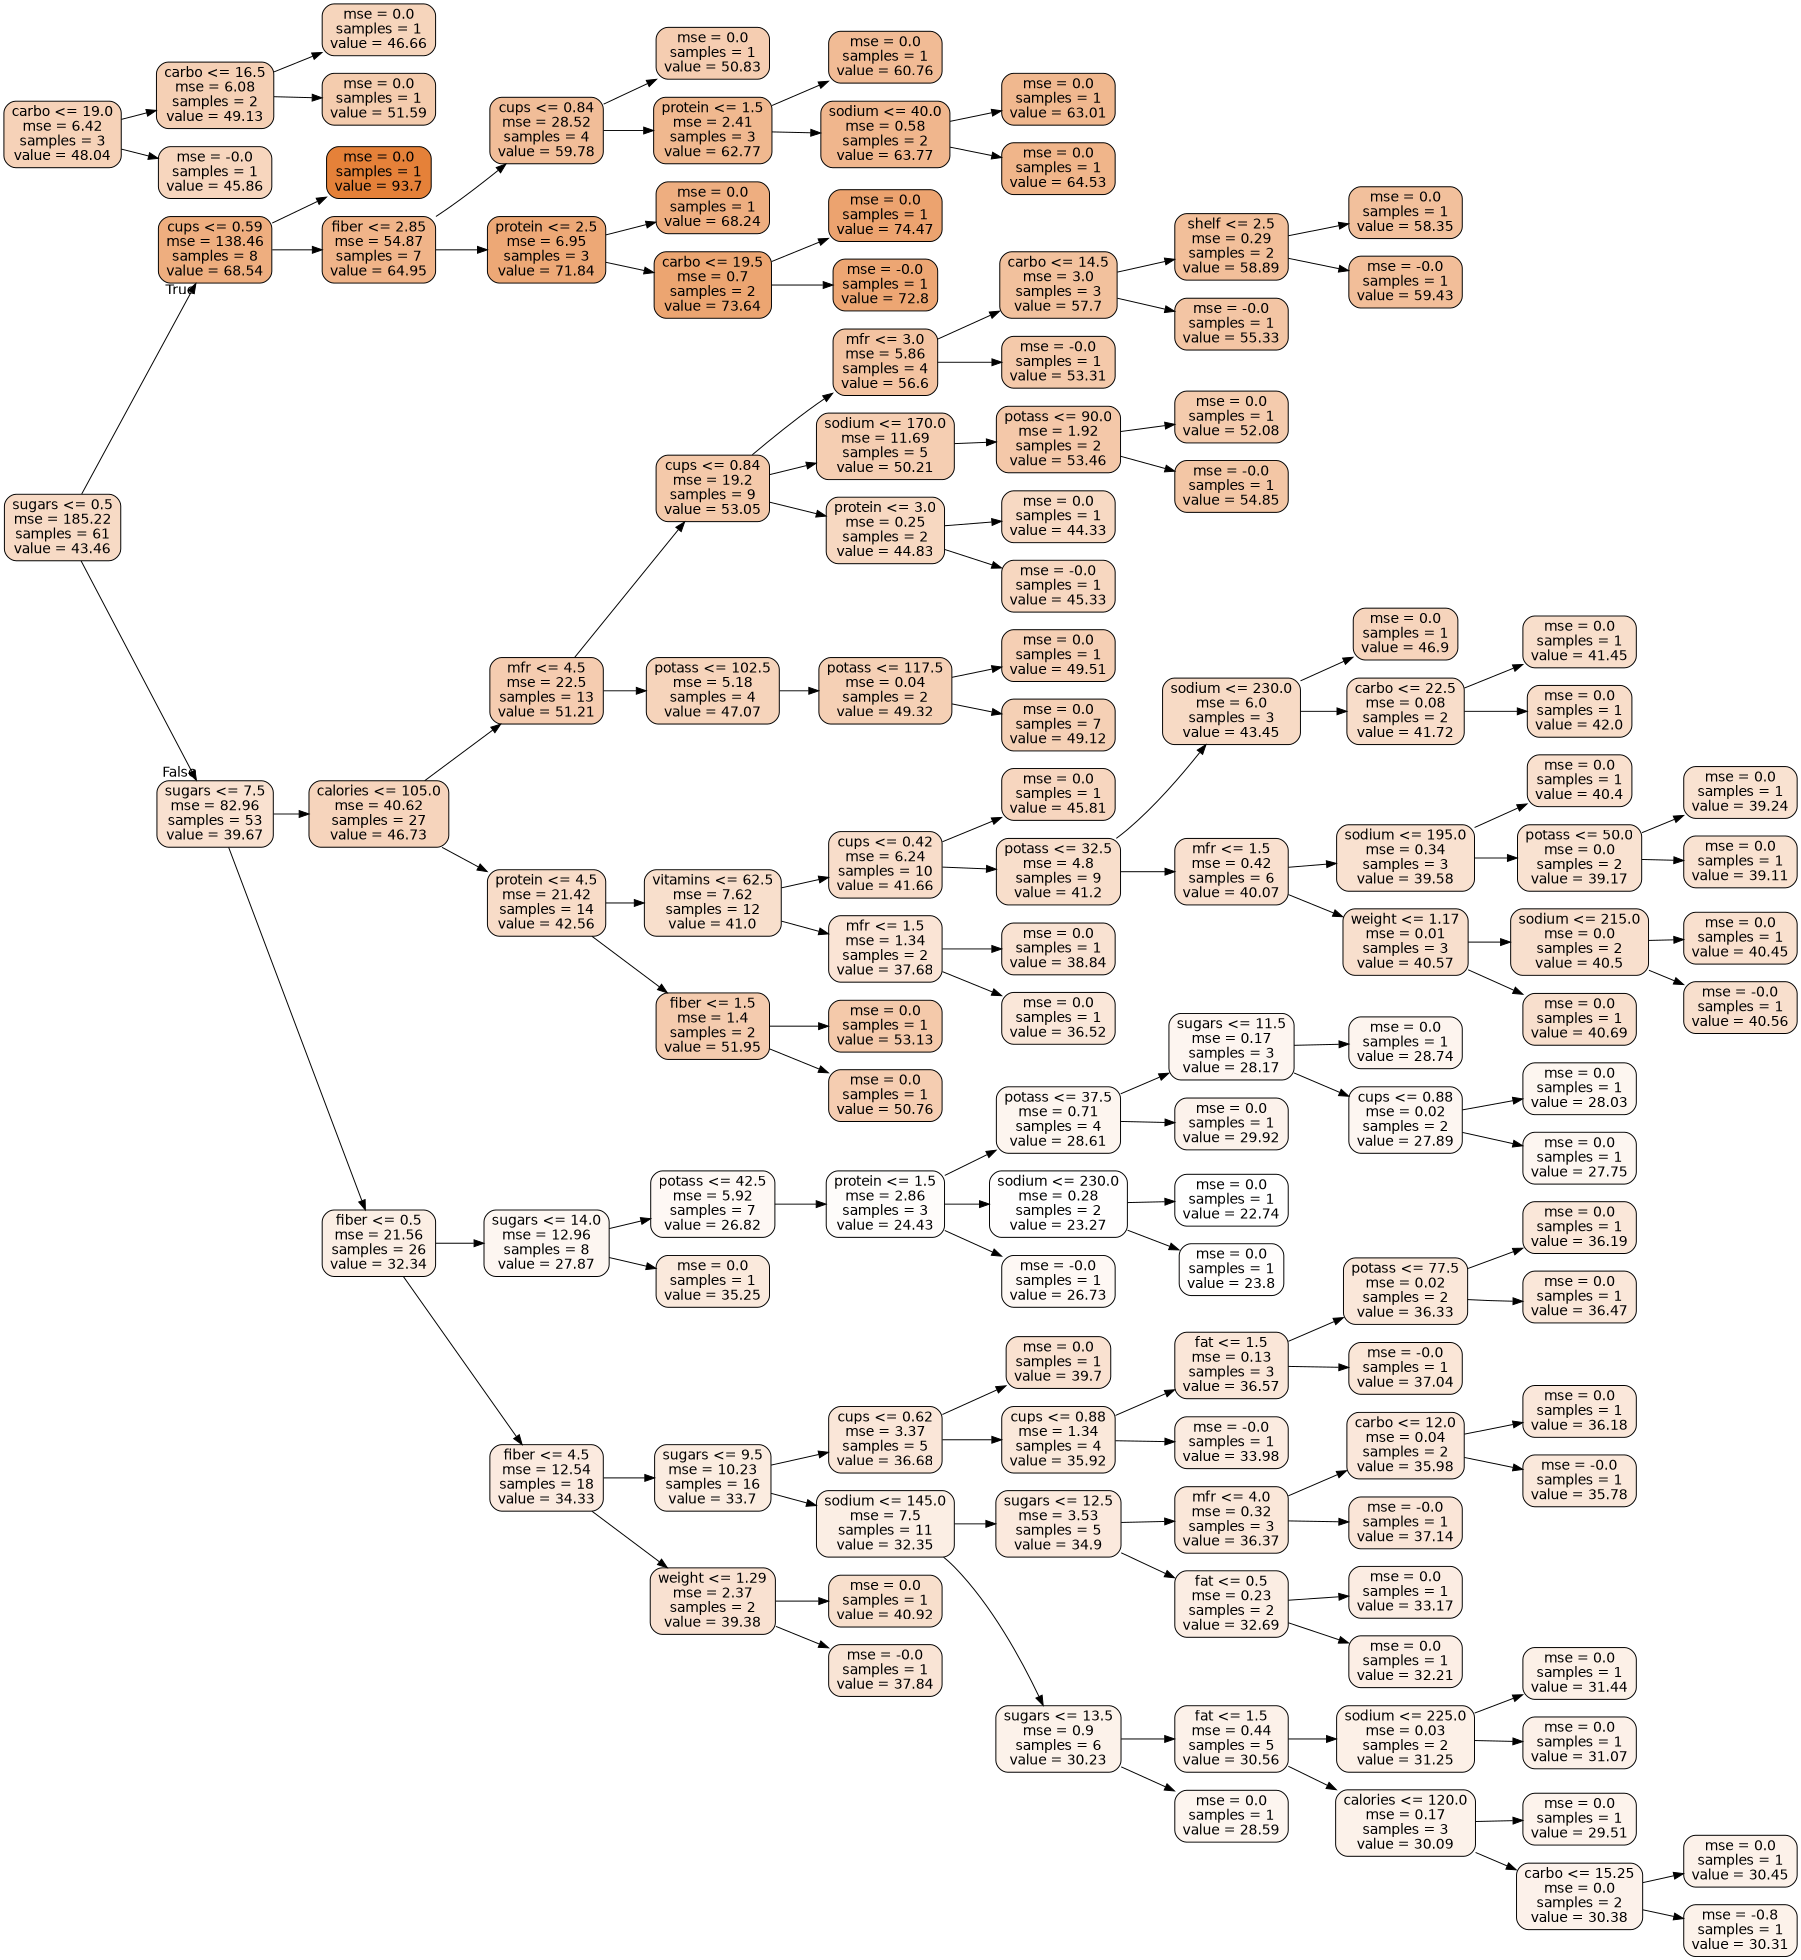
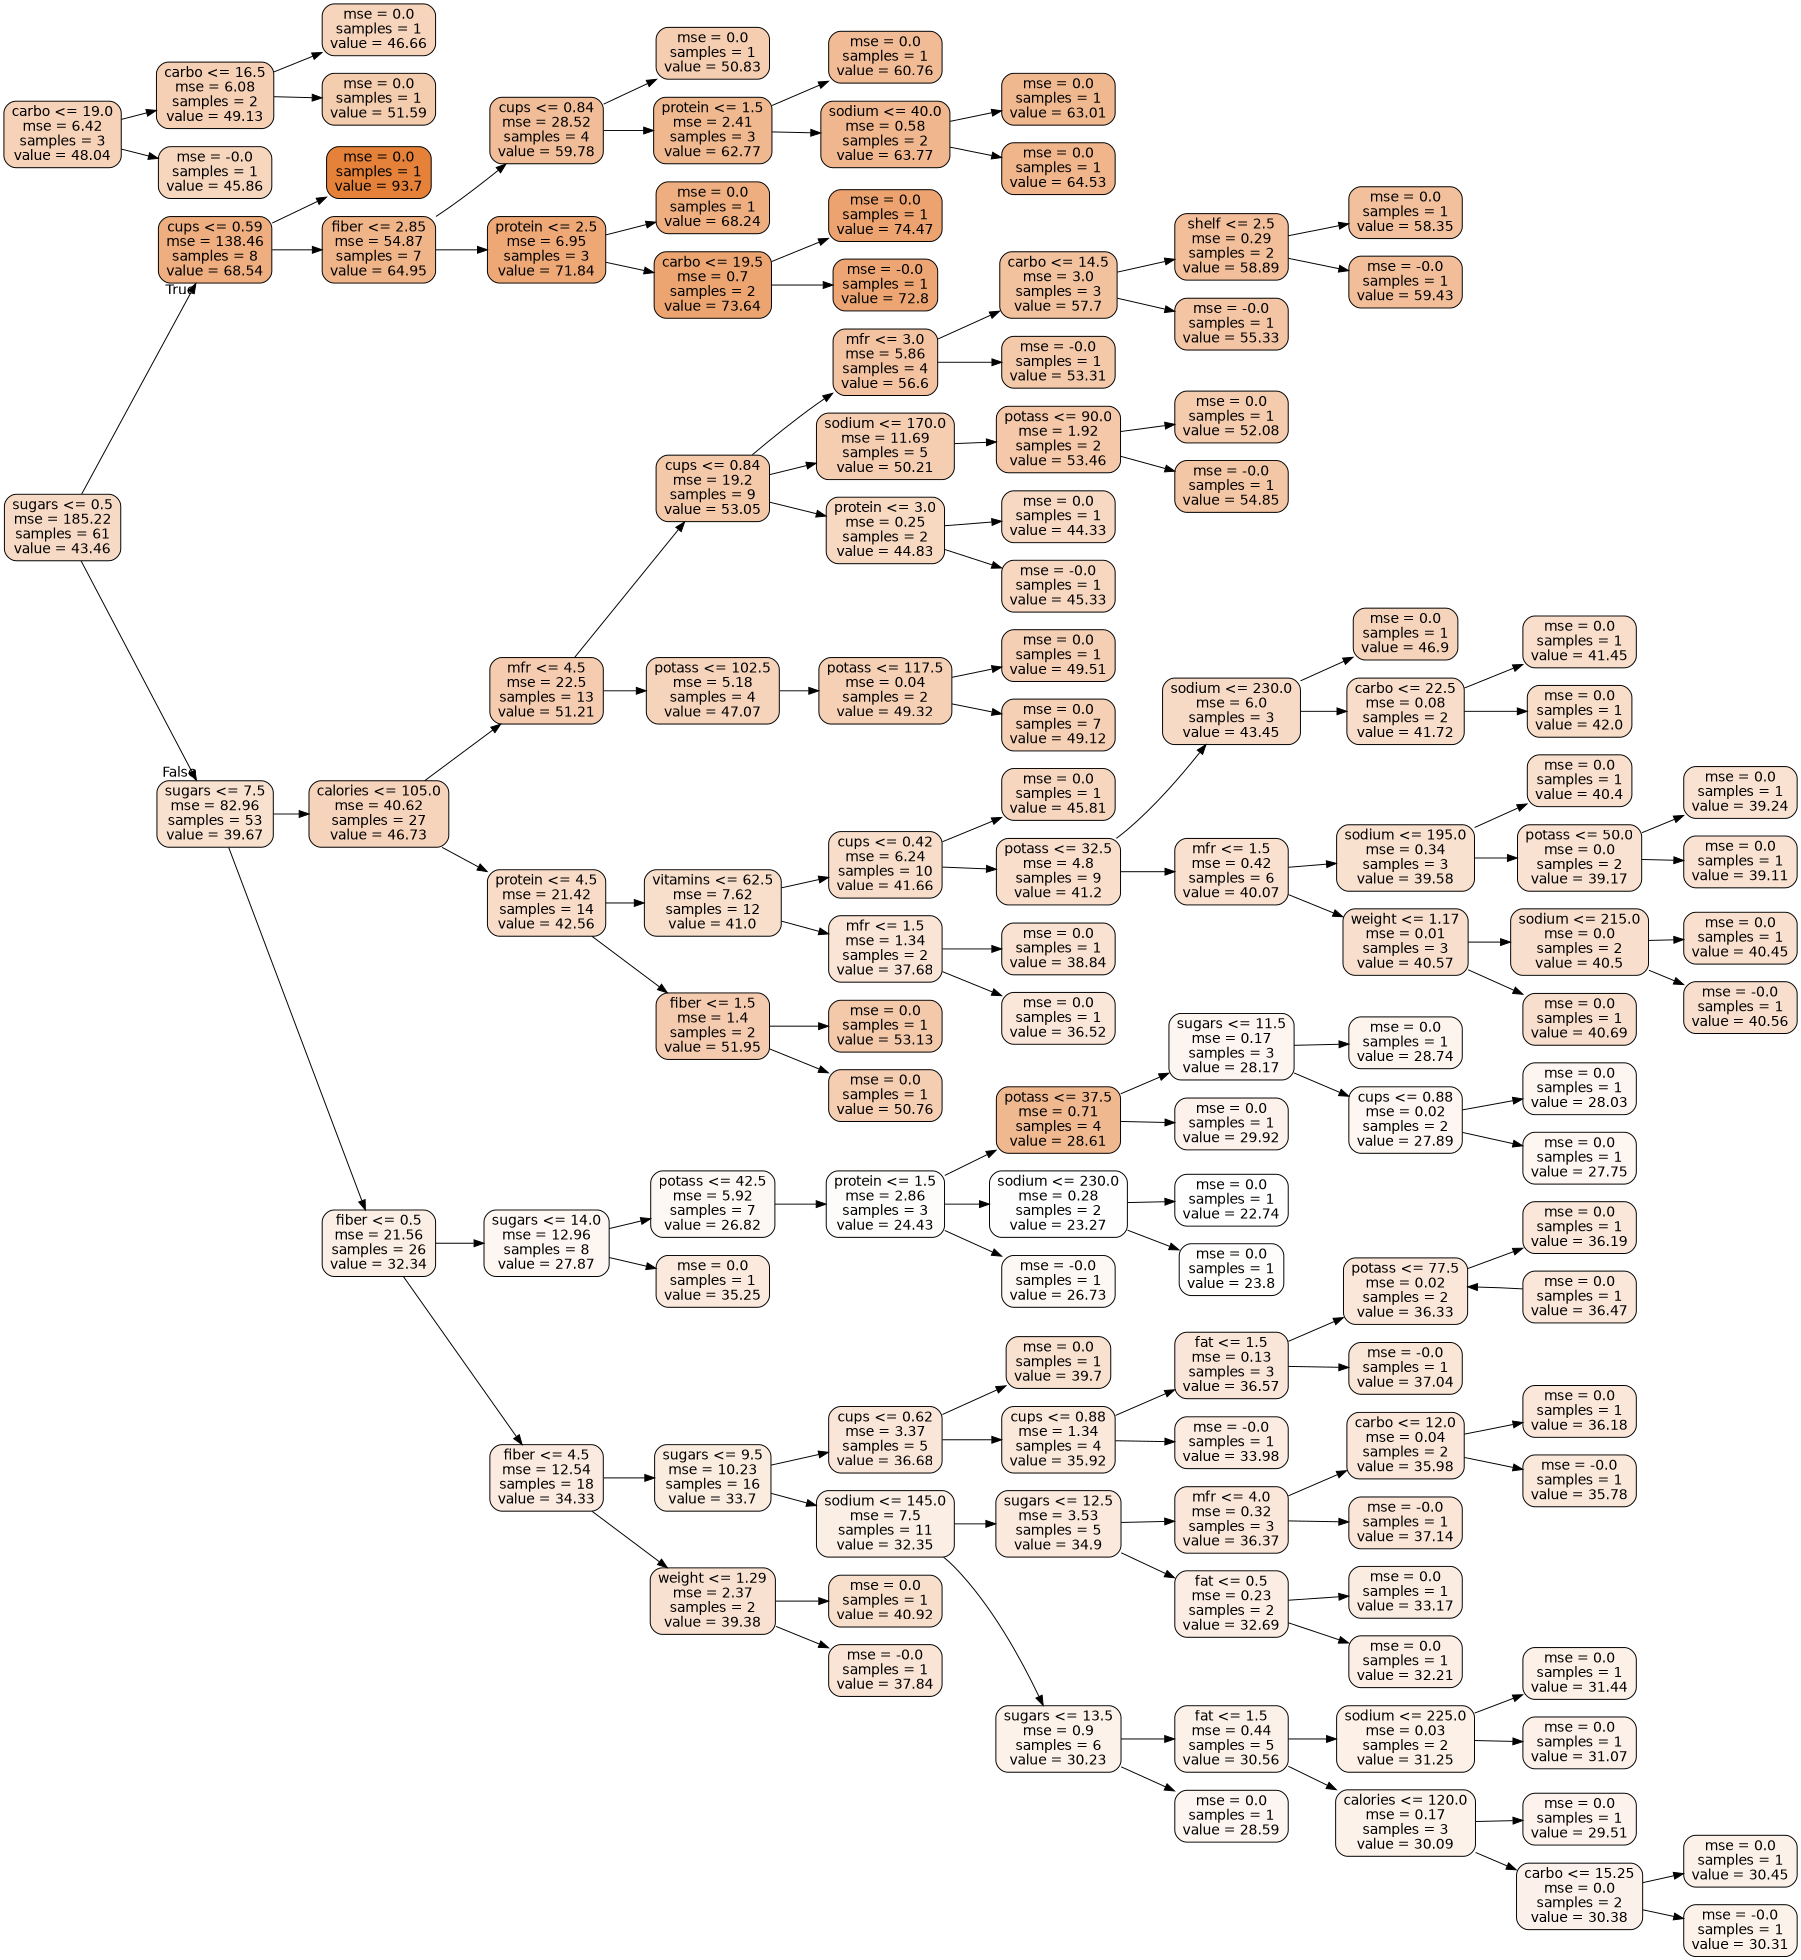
(1058, 1120) -> (1058, 1120)
(1490, 1301) -> (1500, 1288)
(1740, 1931) -> (1740, 1931)
